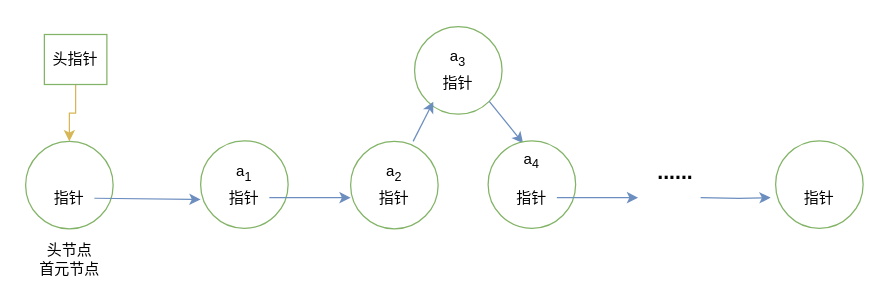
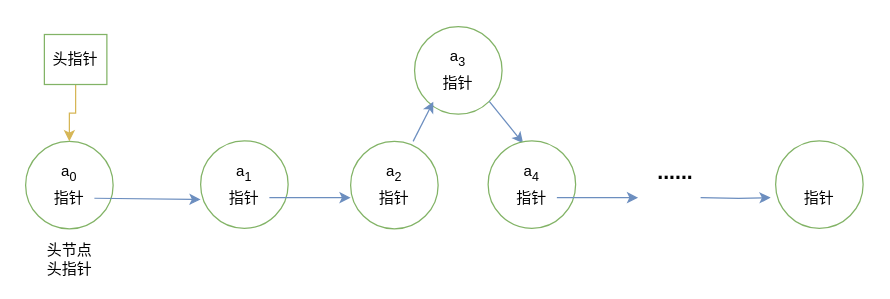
(532, 160) -> (532, 173)
none -> (69, 173)
(70, 259) -> (70, 259)
